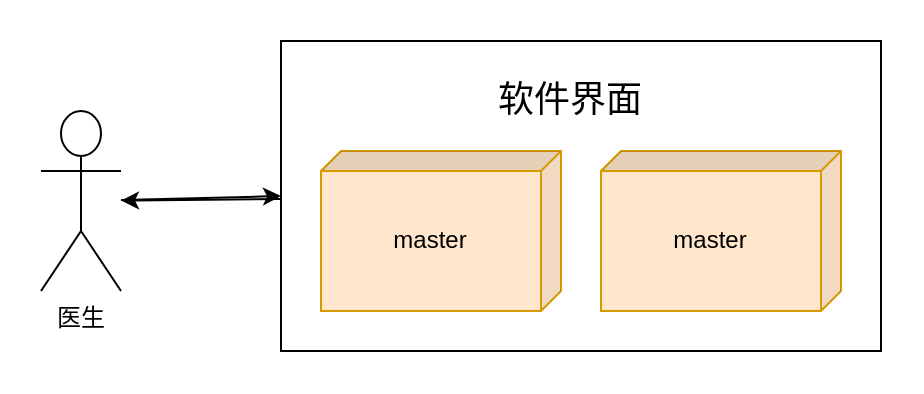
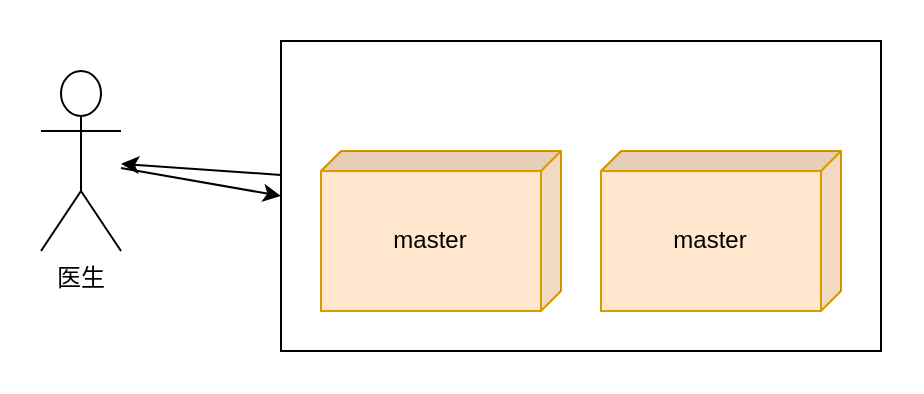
(571, 101) -> none
(81, 201) -> (81, 161)
